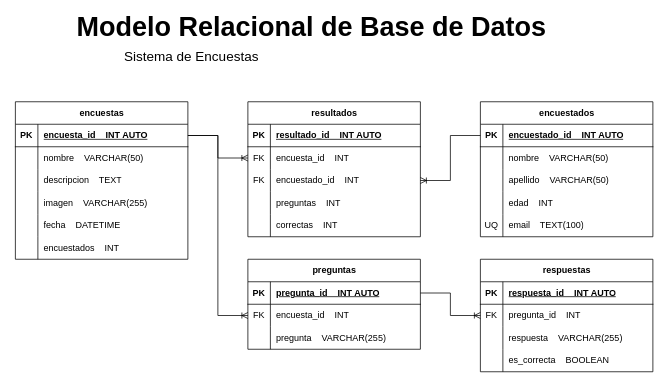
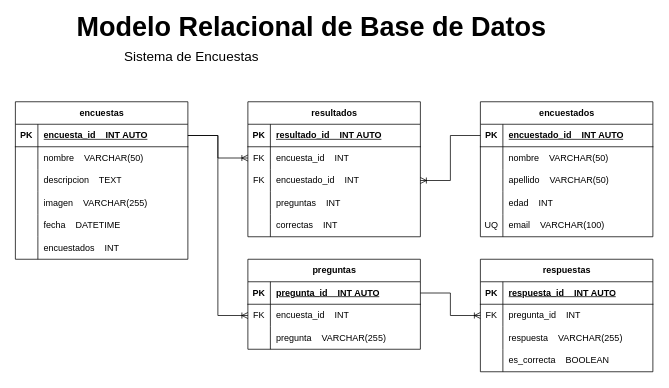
(550, 225) -> (557, 225)
